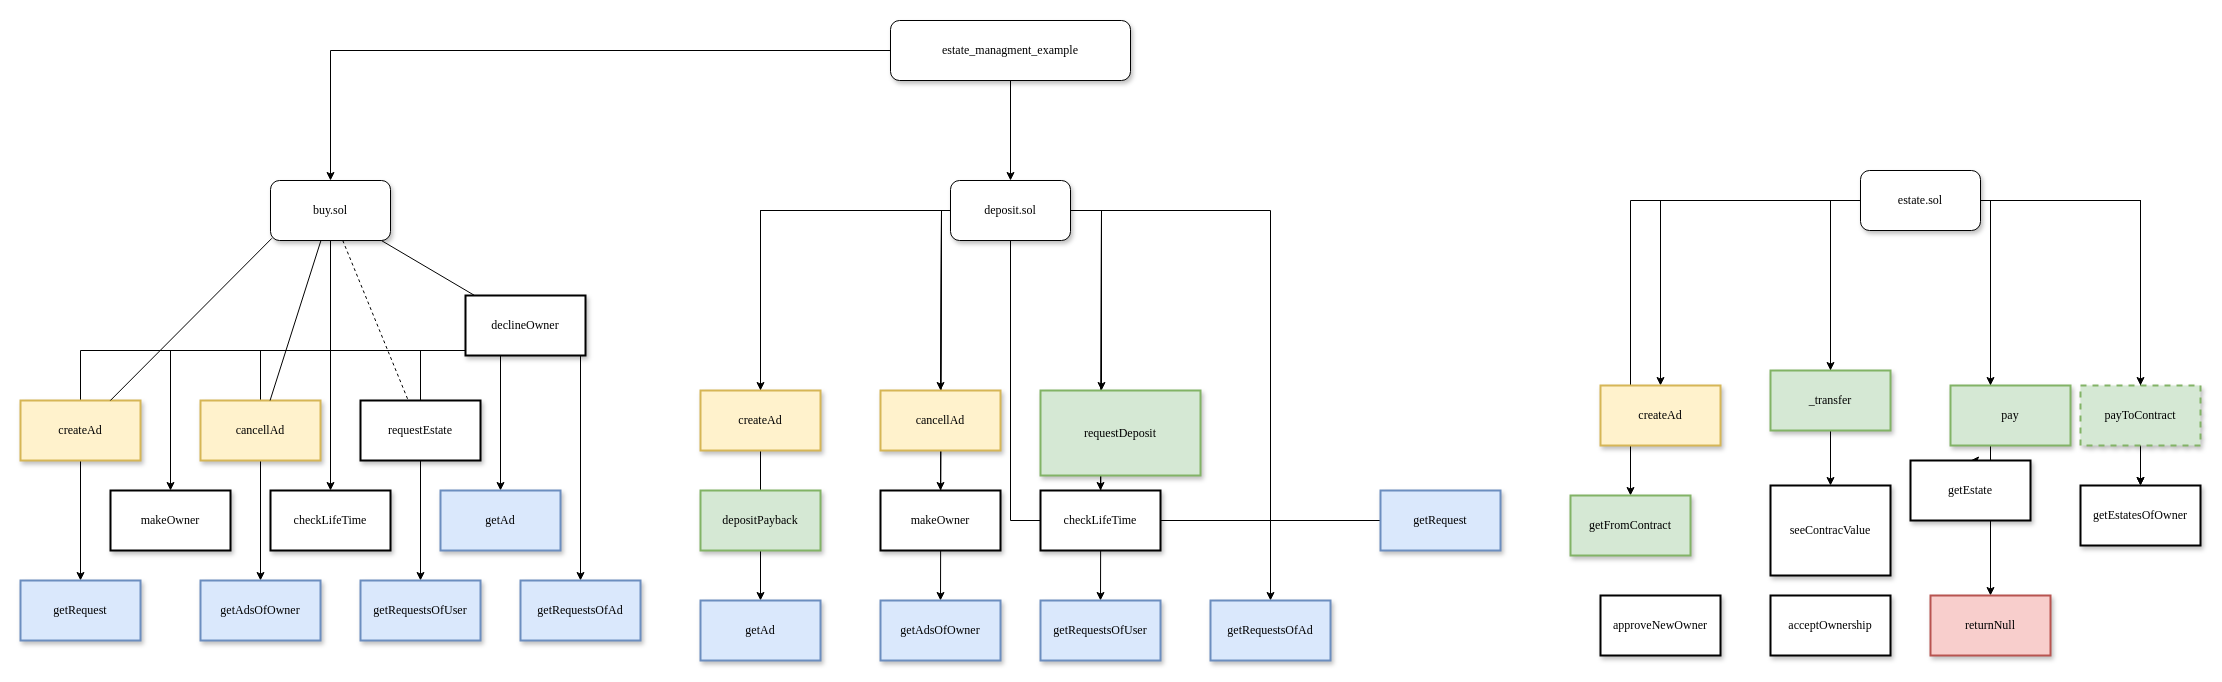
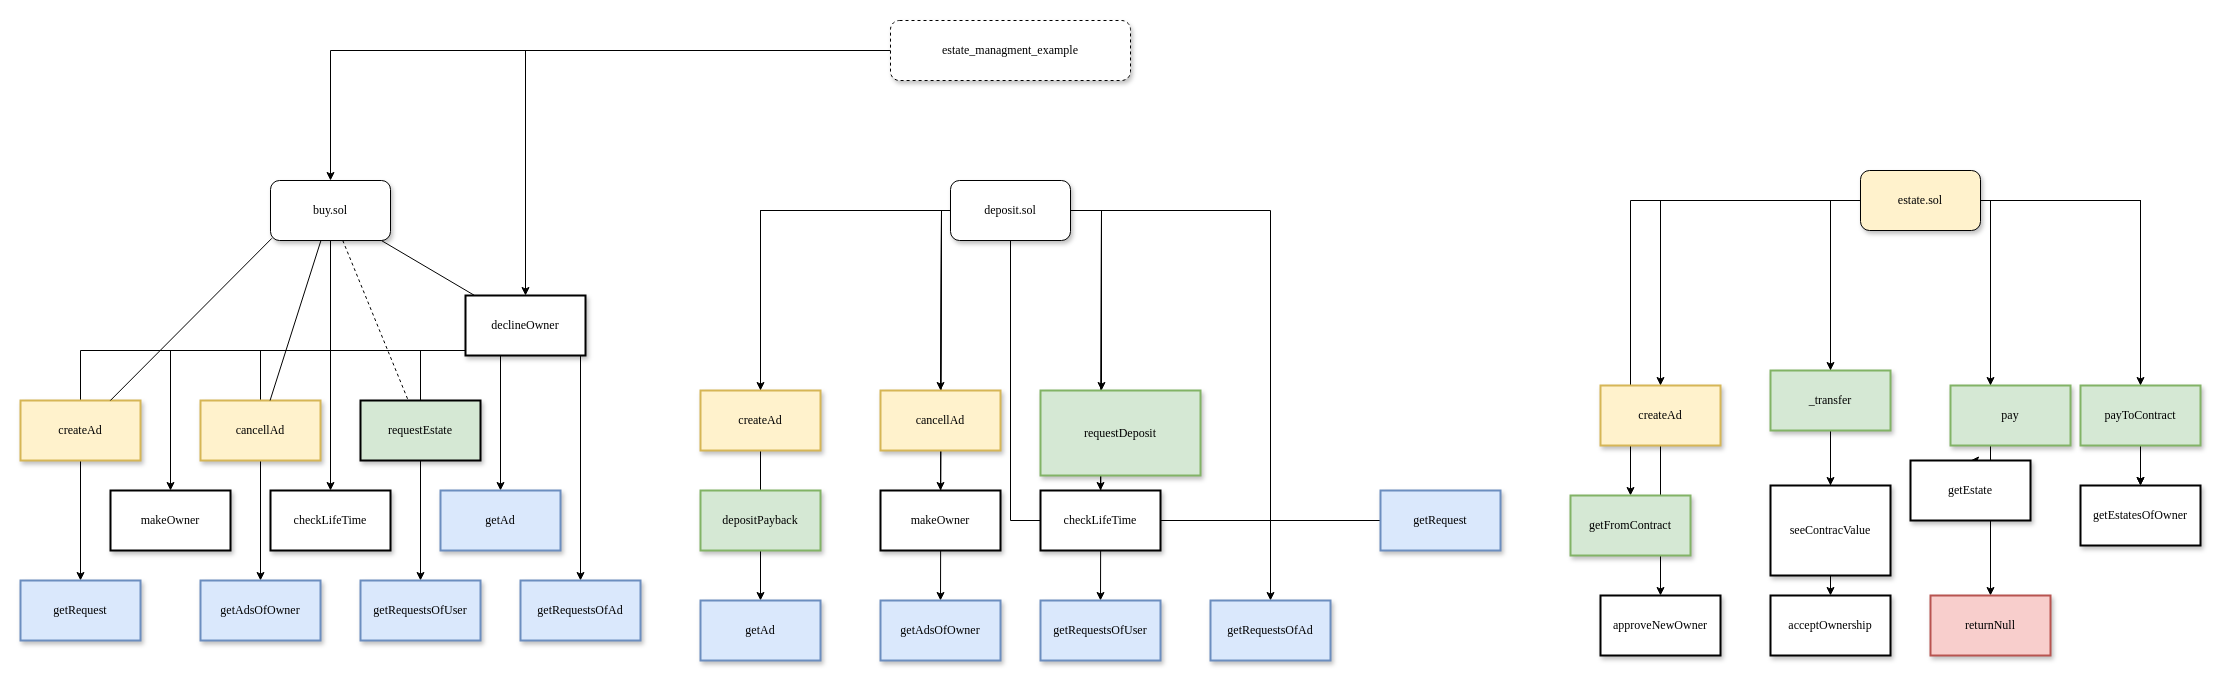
(1011, 51) -> (1011, 51)
(1011, 127) -> (526, 170)
(1921, 201) -> (1921, 201)
(2141, 416) -> (2141, 416)
(421, 431) -> (421, 431)
none -> (1661, 470)
none -> (1831, 582)
